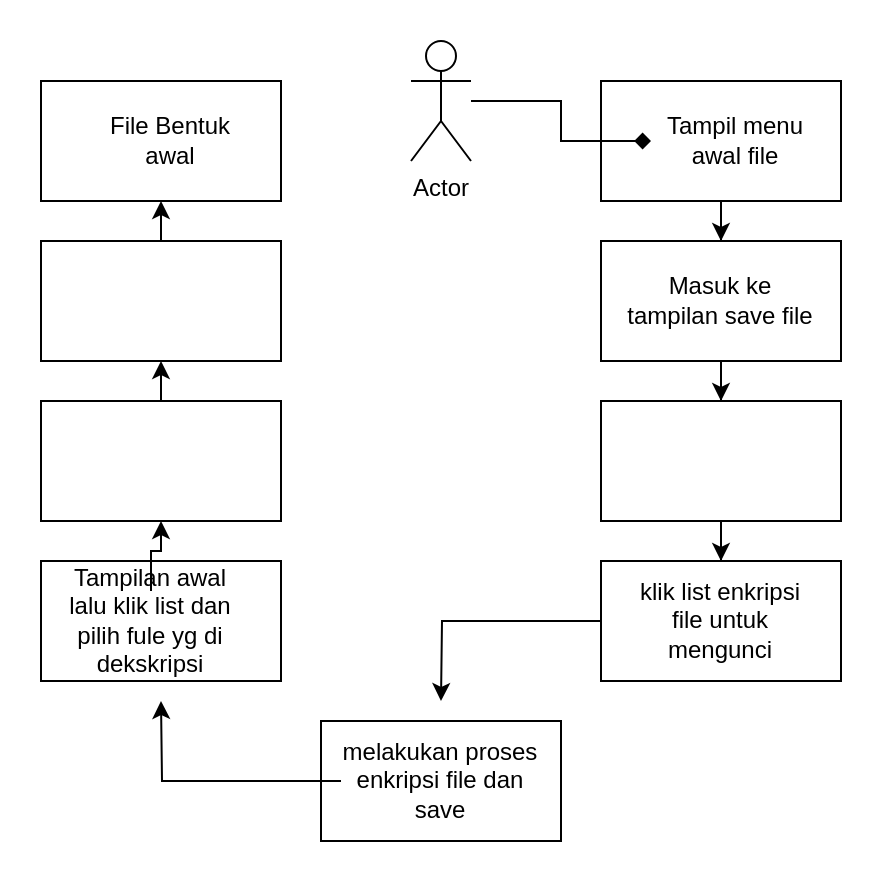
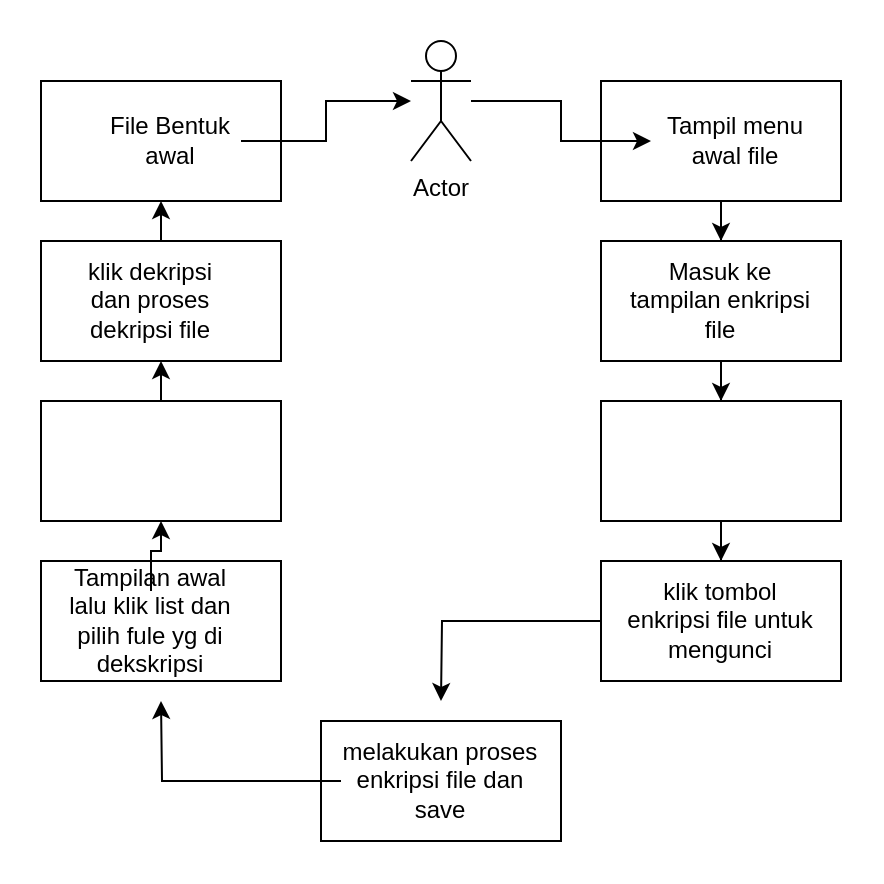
none -> (326, 128)
(634, 141) -> (635, 141)
none -> (151, 301)
(721, 301) -> (721, 301)
(721, 621) -> (721, 621)
